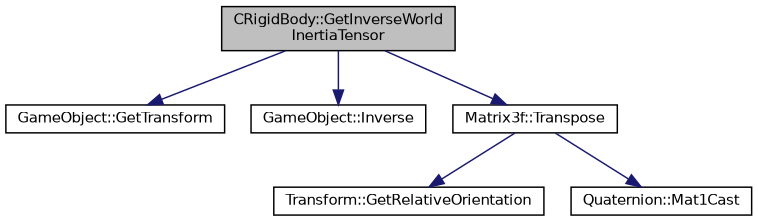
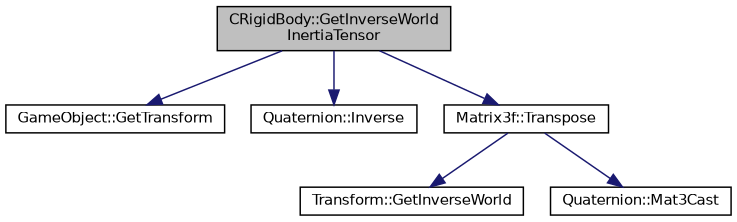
(338, 119) -> (334, 119)
(409, 201) -> (412, 201)
(661, 201) -> (641, 201)
